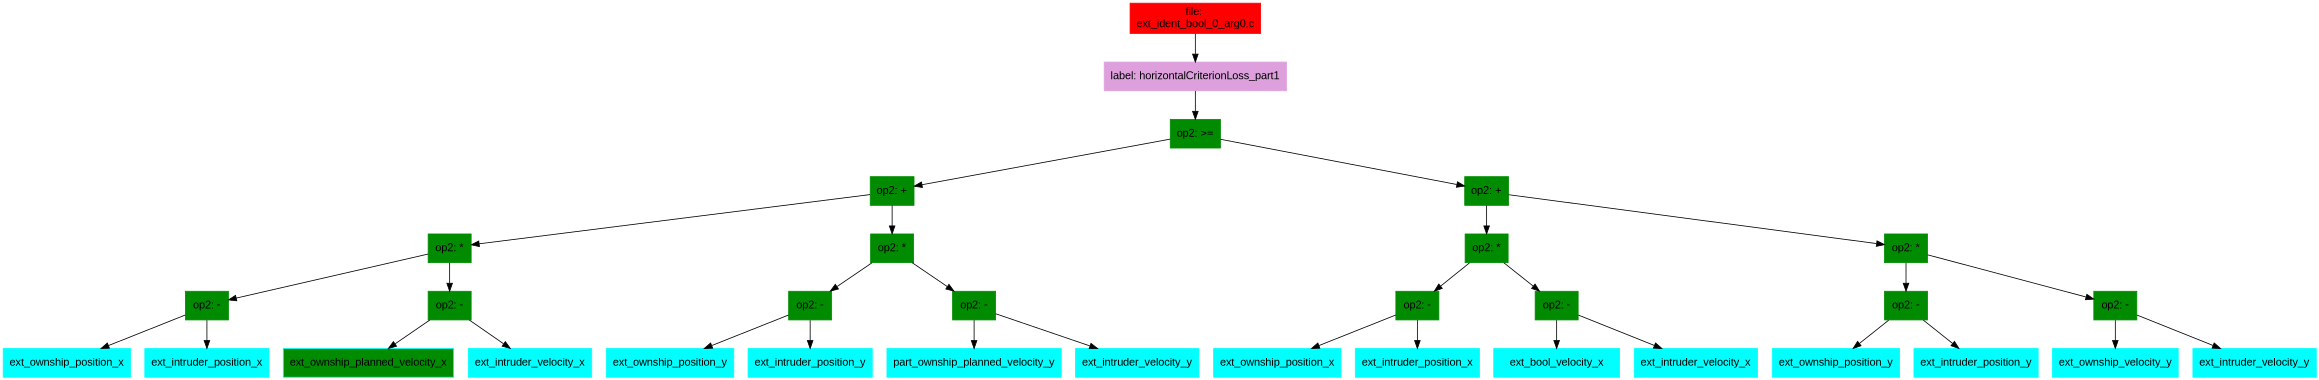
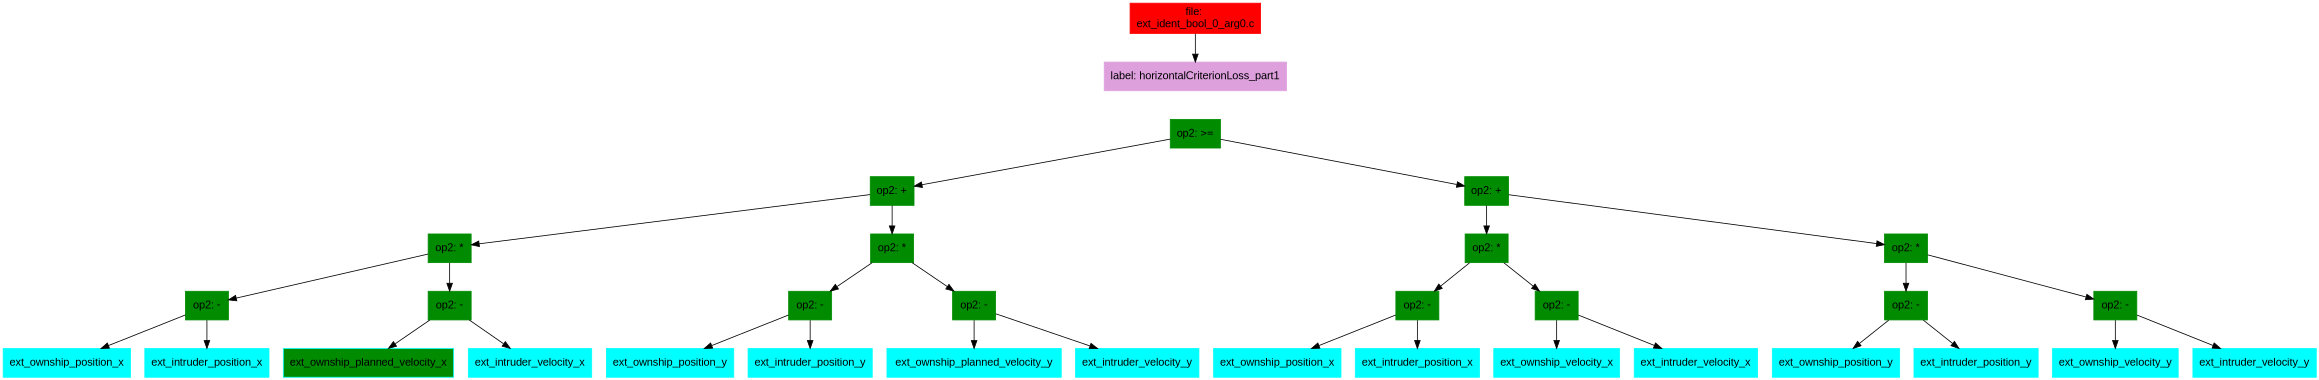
(1195, 101) -> none
(974, 363) -> (974, 363)
(1557, 363) -> (1557, 363)
